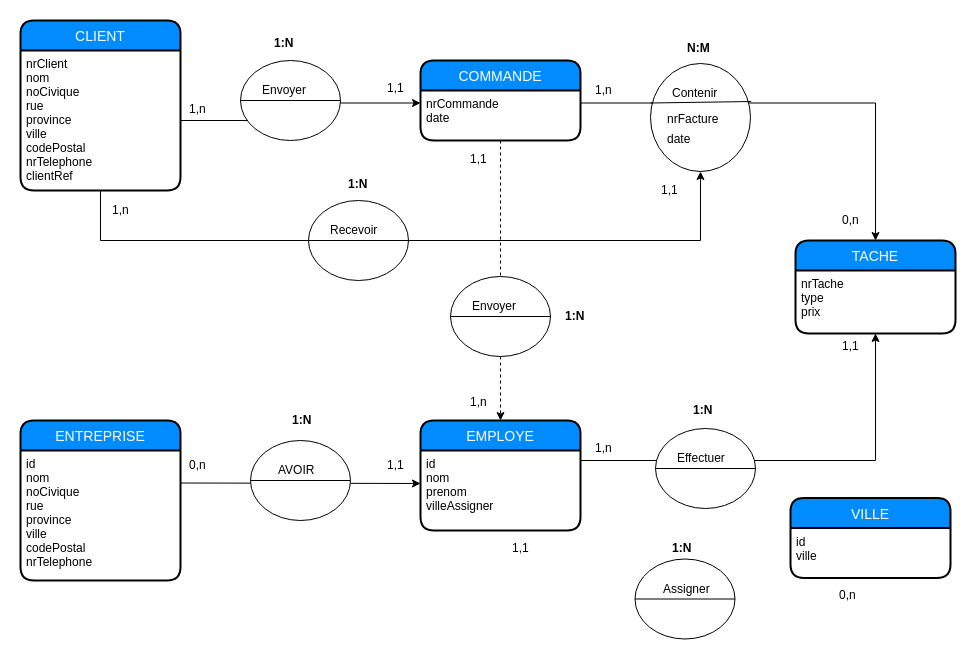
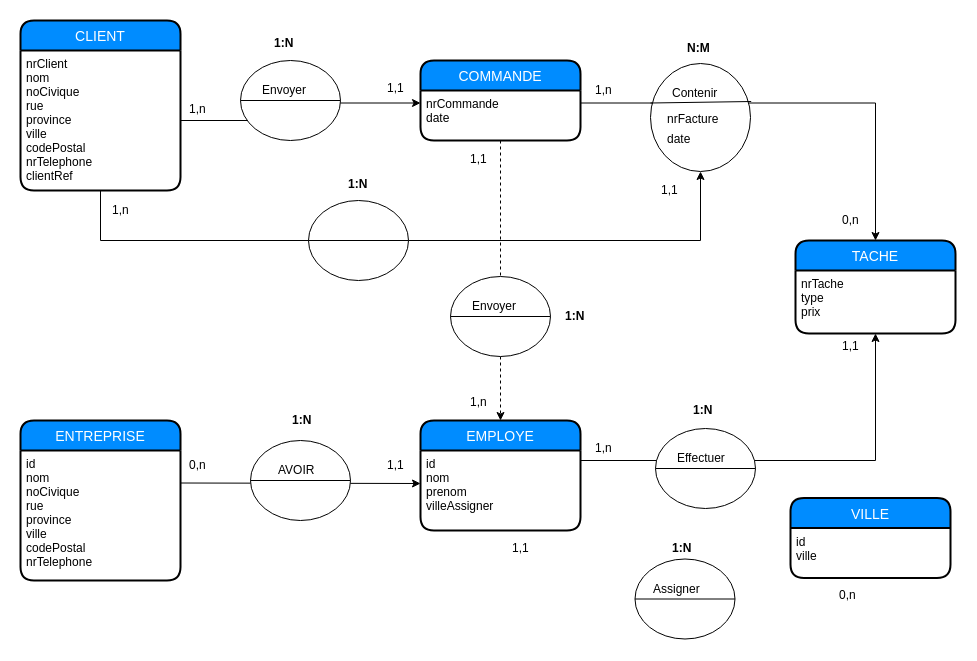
(359, 231) -> none
(691, 589) -> (681, 589)
